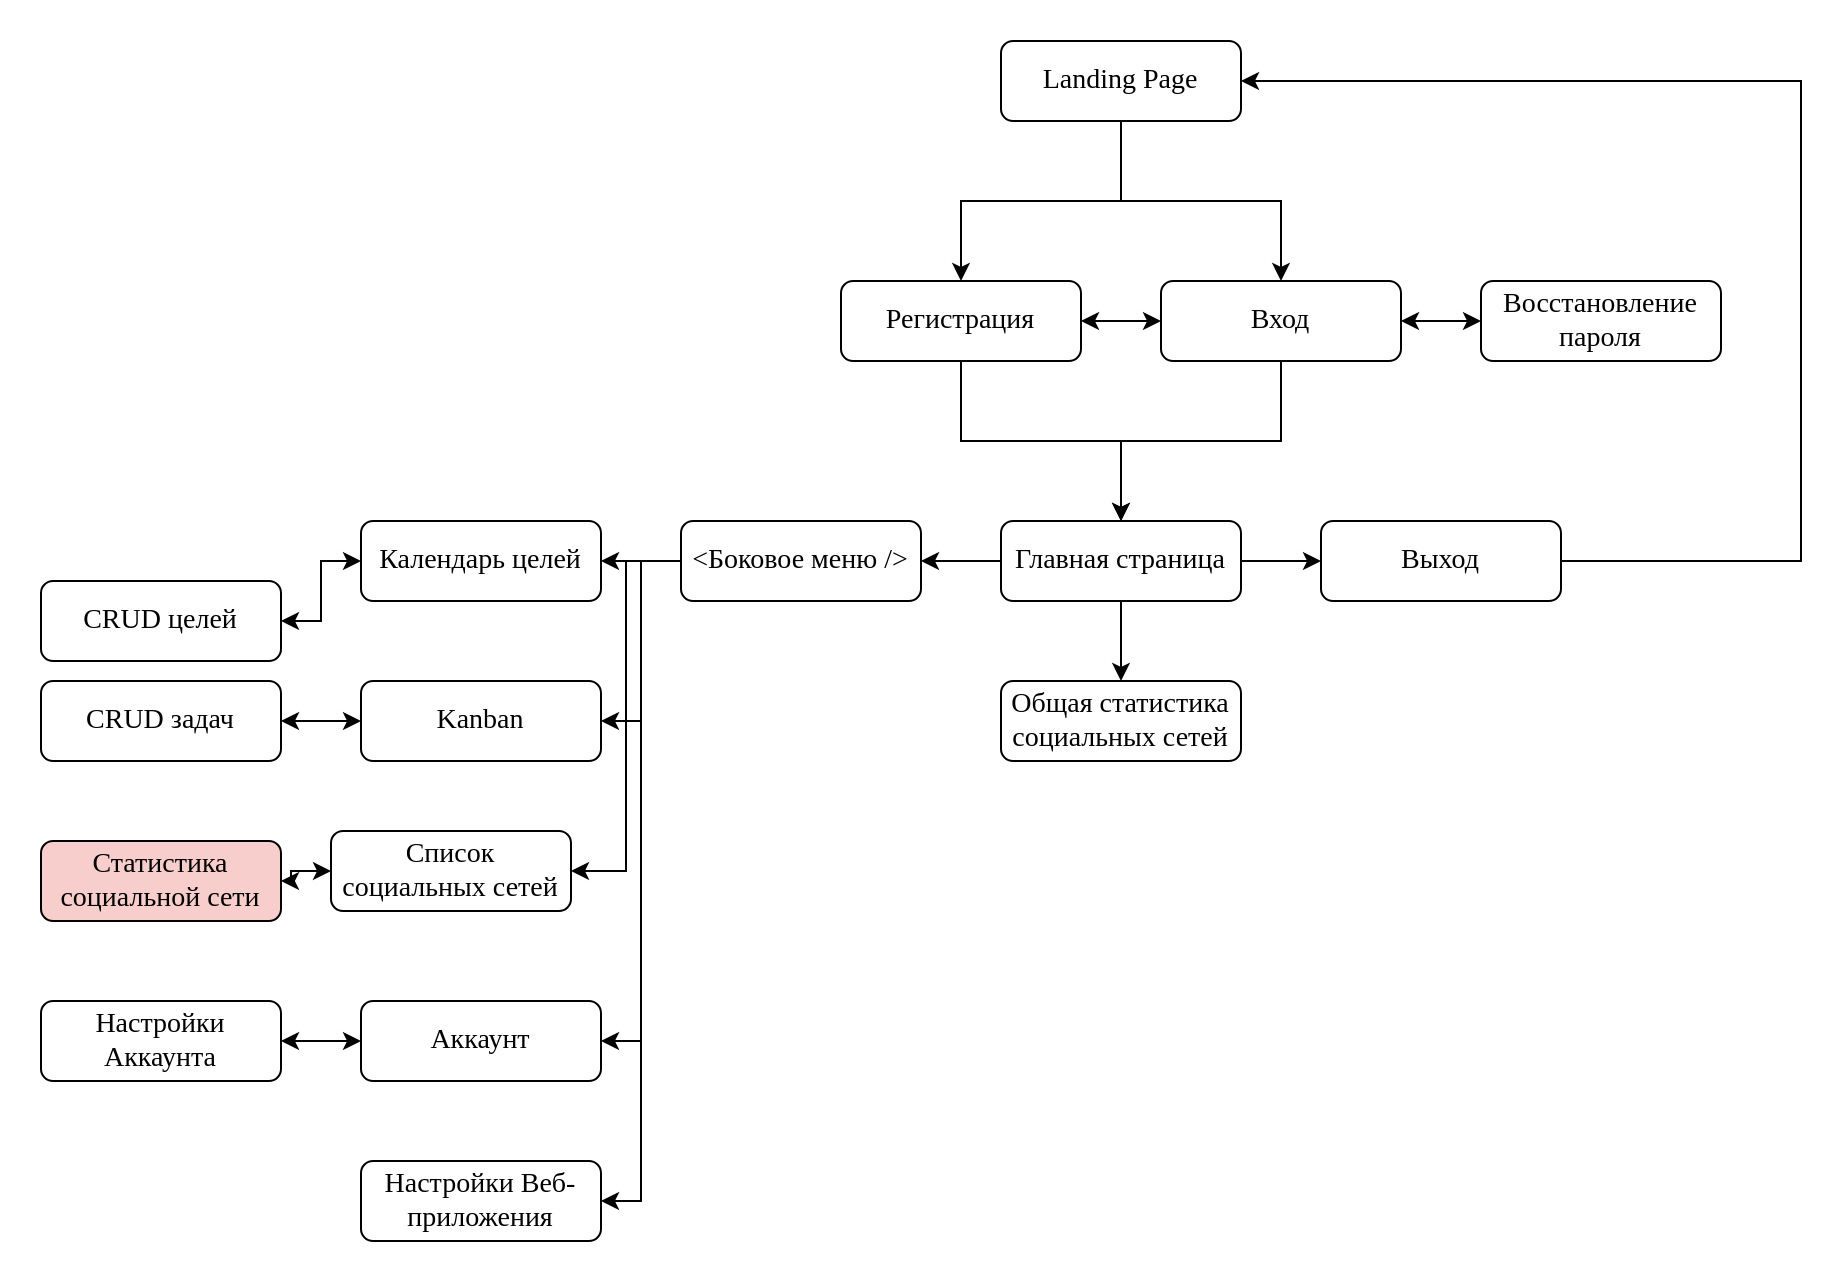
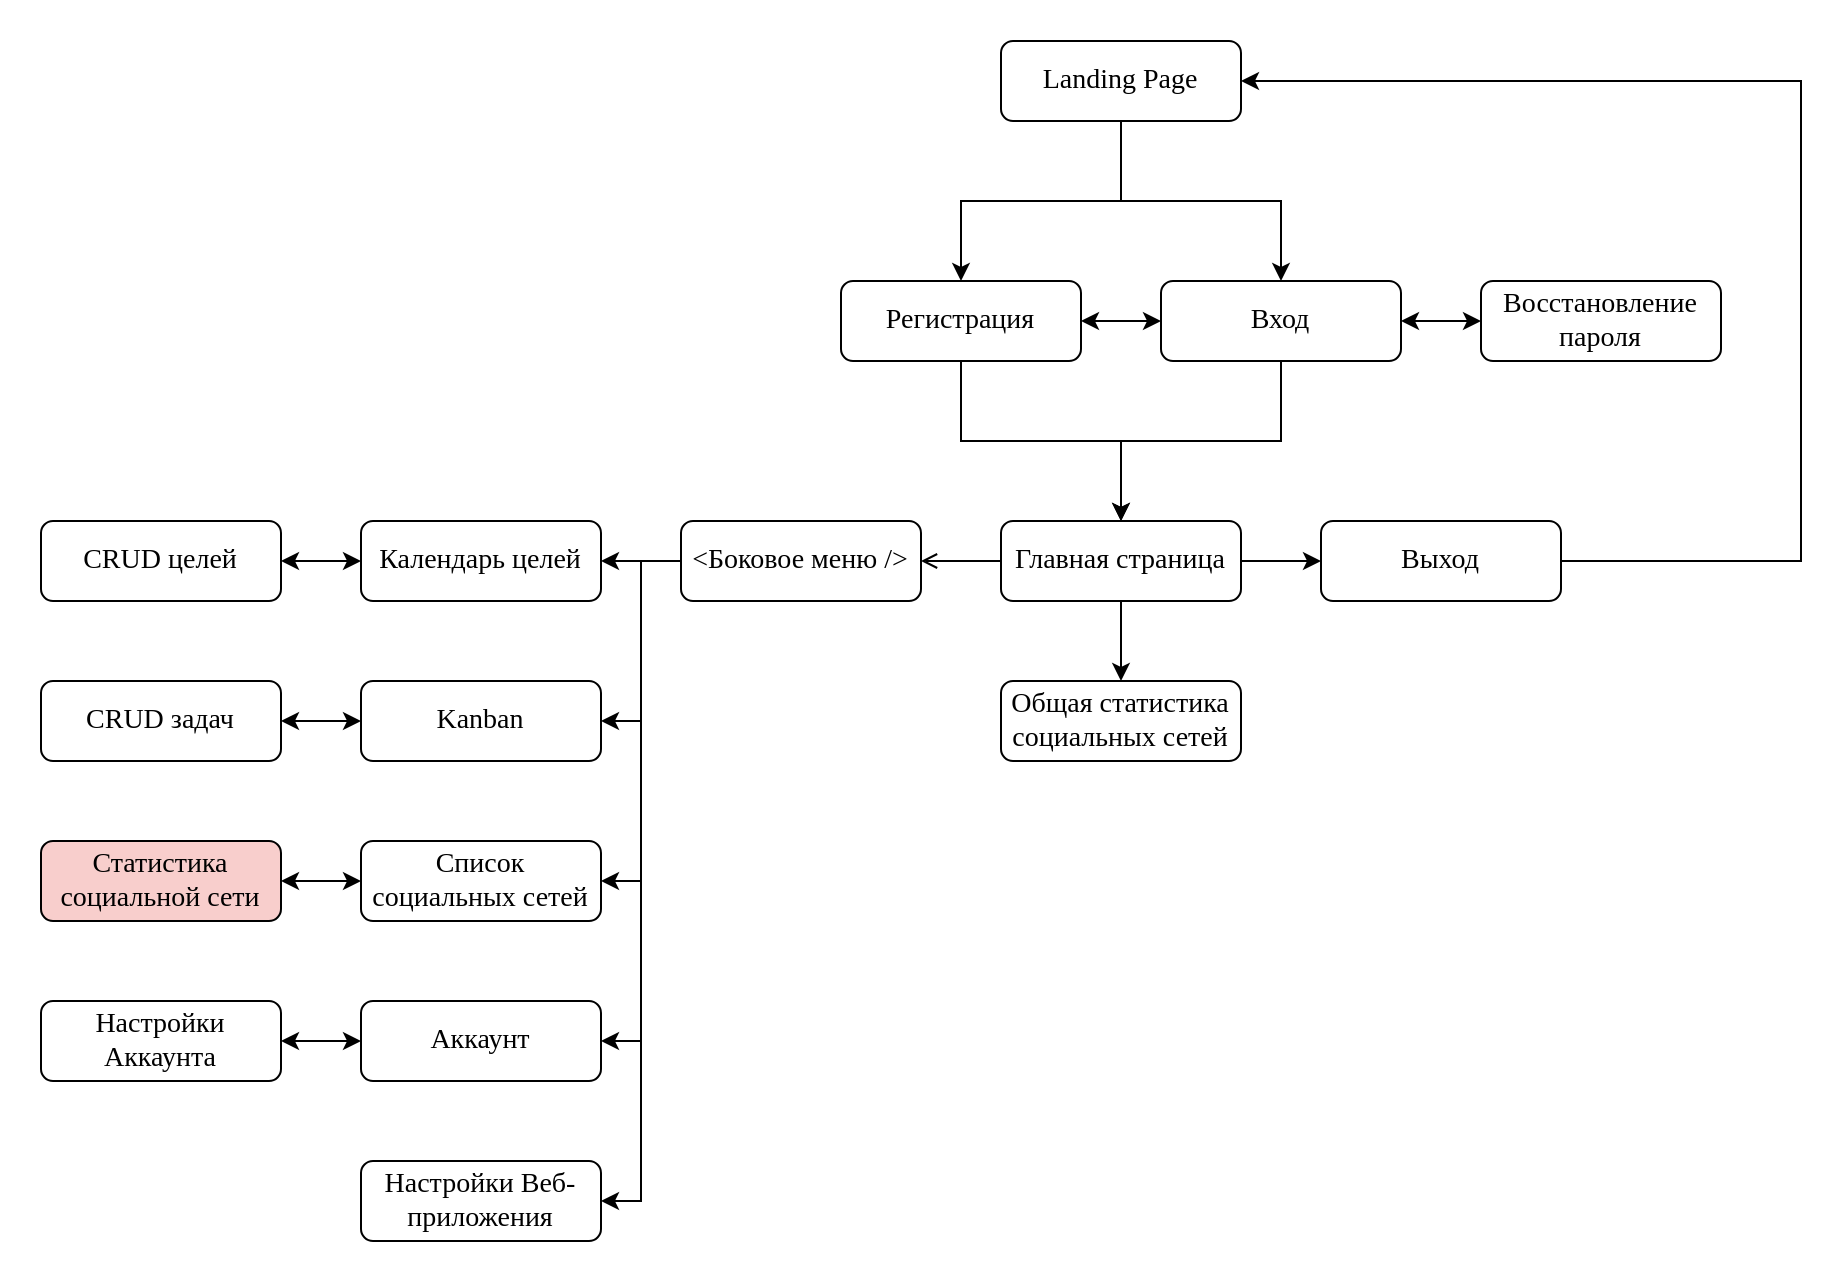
(936, 561) -> (933, 561)
(161, 621) -> (161, 561)
(451, 871) -> (481, 881)
